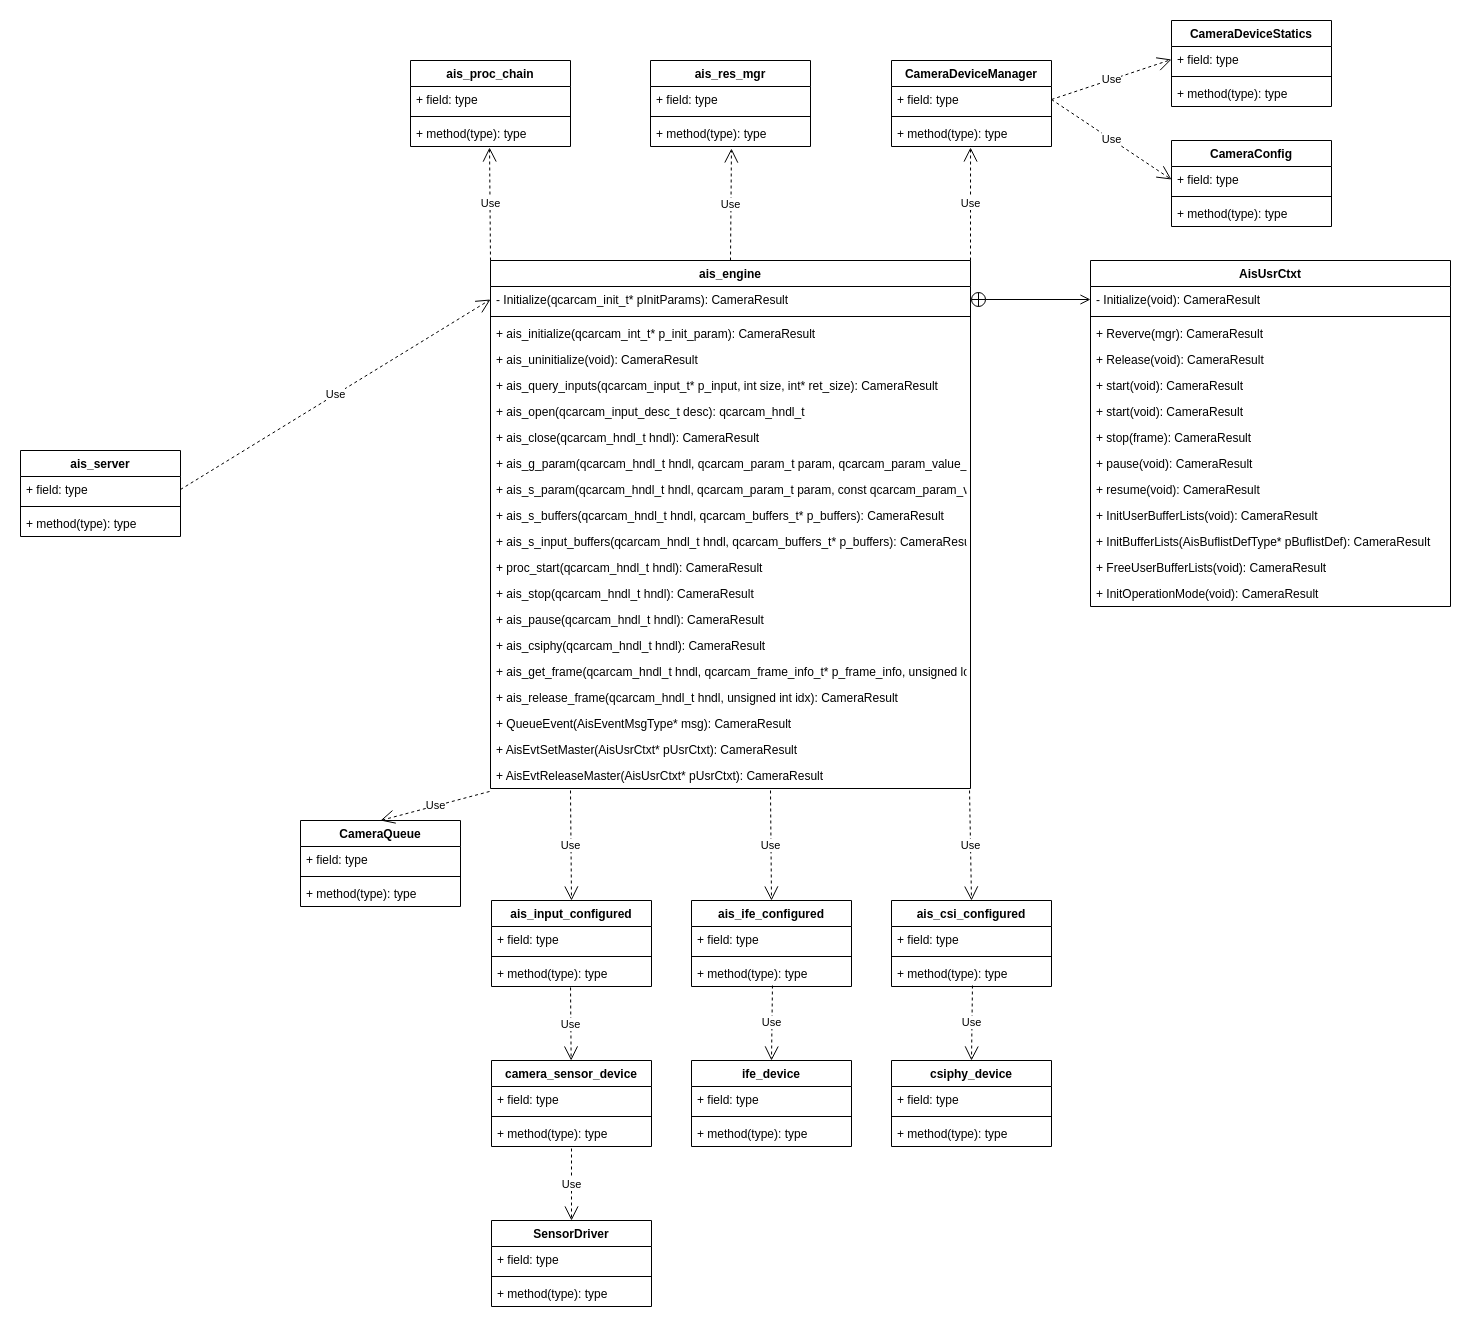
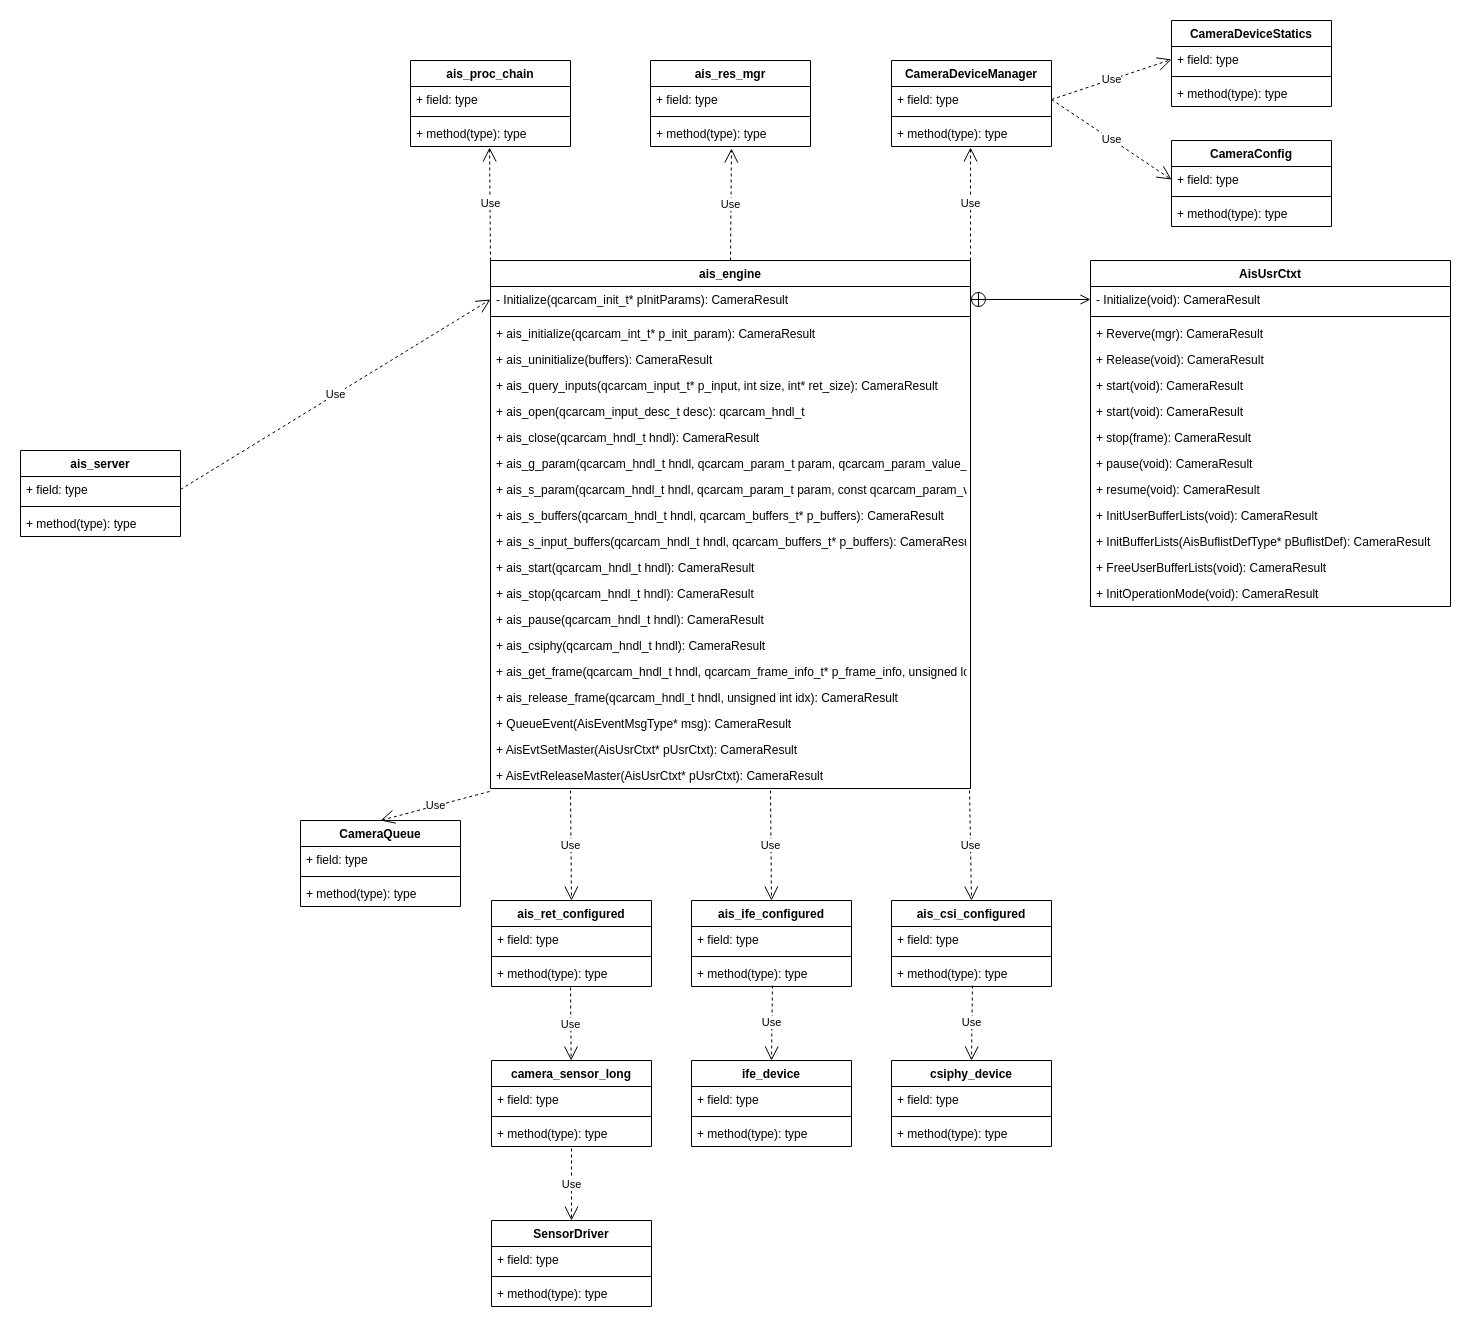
(607, 360) -> (618, 360)
(643, 568) -> (638, 568)
(571, 914) -> (571, 914)
(571, 1074) -> (571, 1074)
